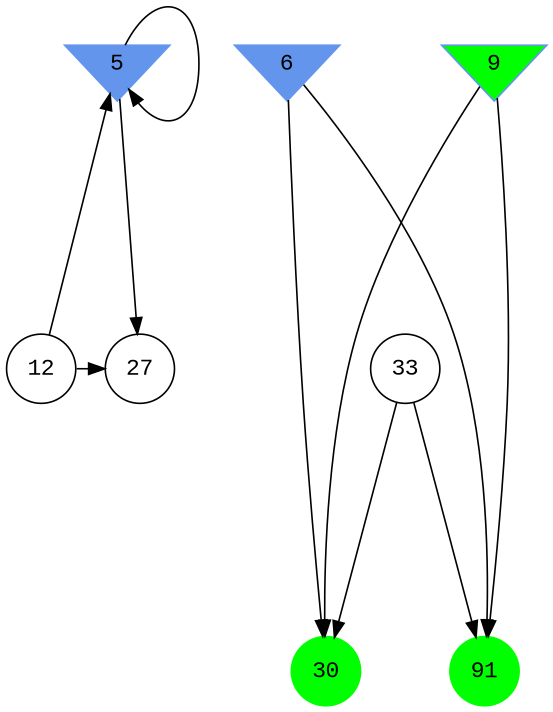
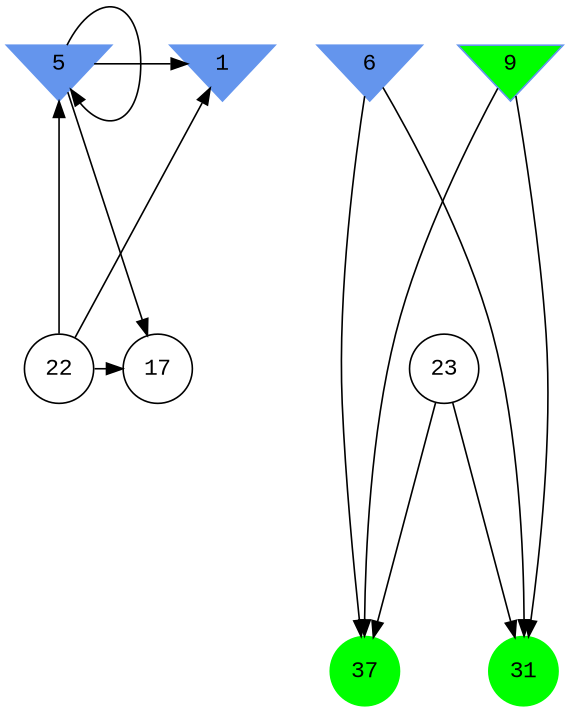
none -> (222, 64)
(41, 369) -> (59, 369)
(140, 369) -> (158, 369)
(405, 369) -> (444, 369)
(326, 671) -> (365, 671)
(485, 671) -> (523, 671)
